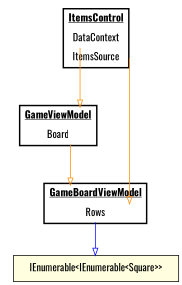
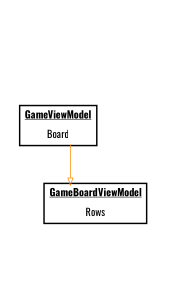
(96, 38) -> none
(96, 269) -> none
